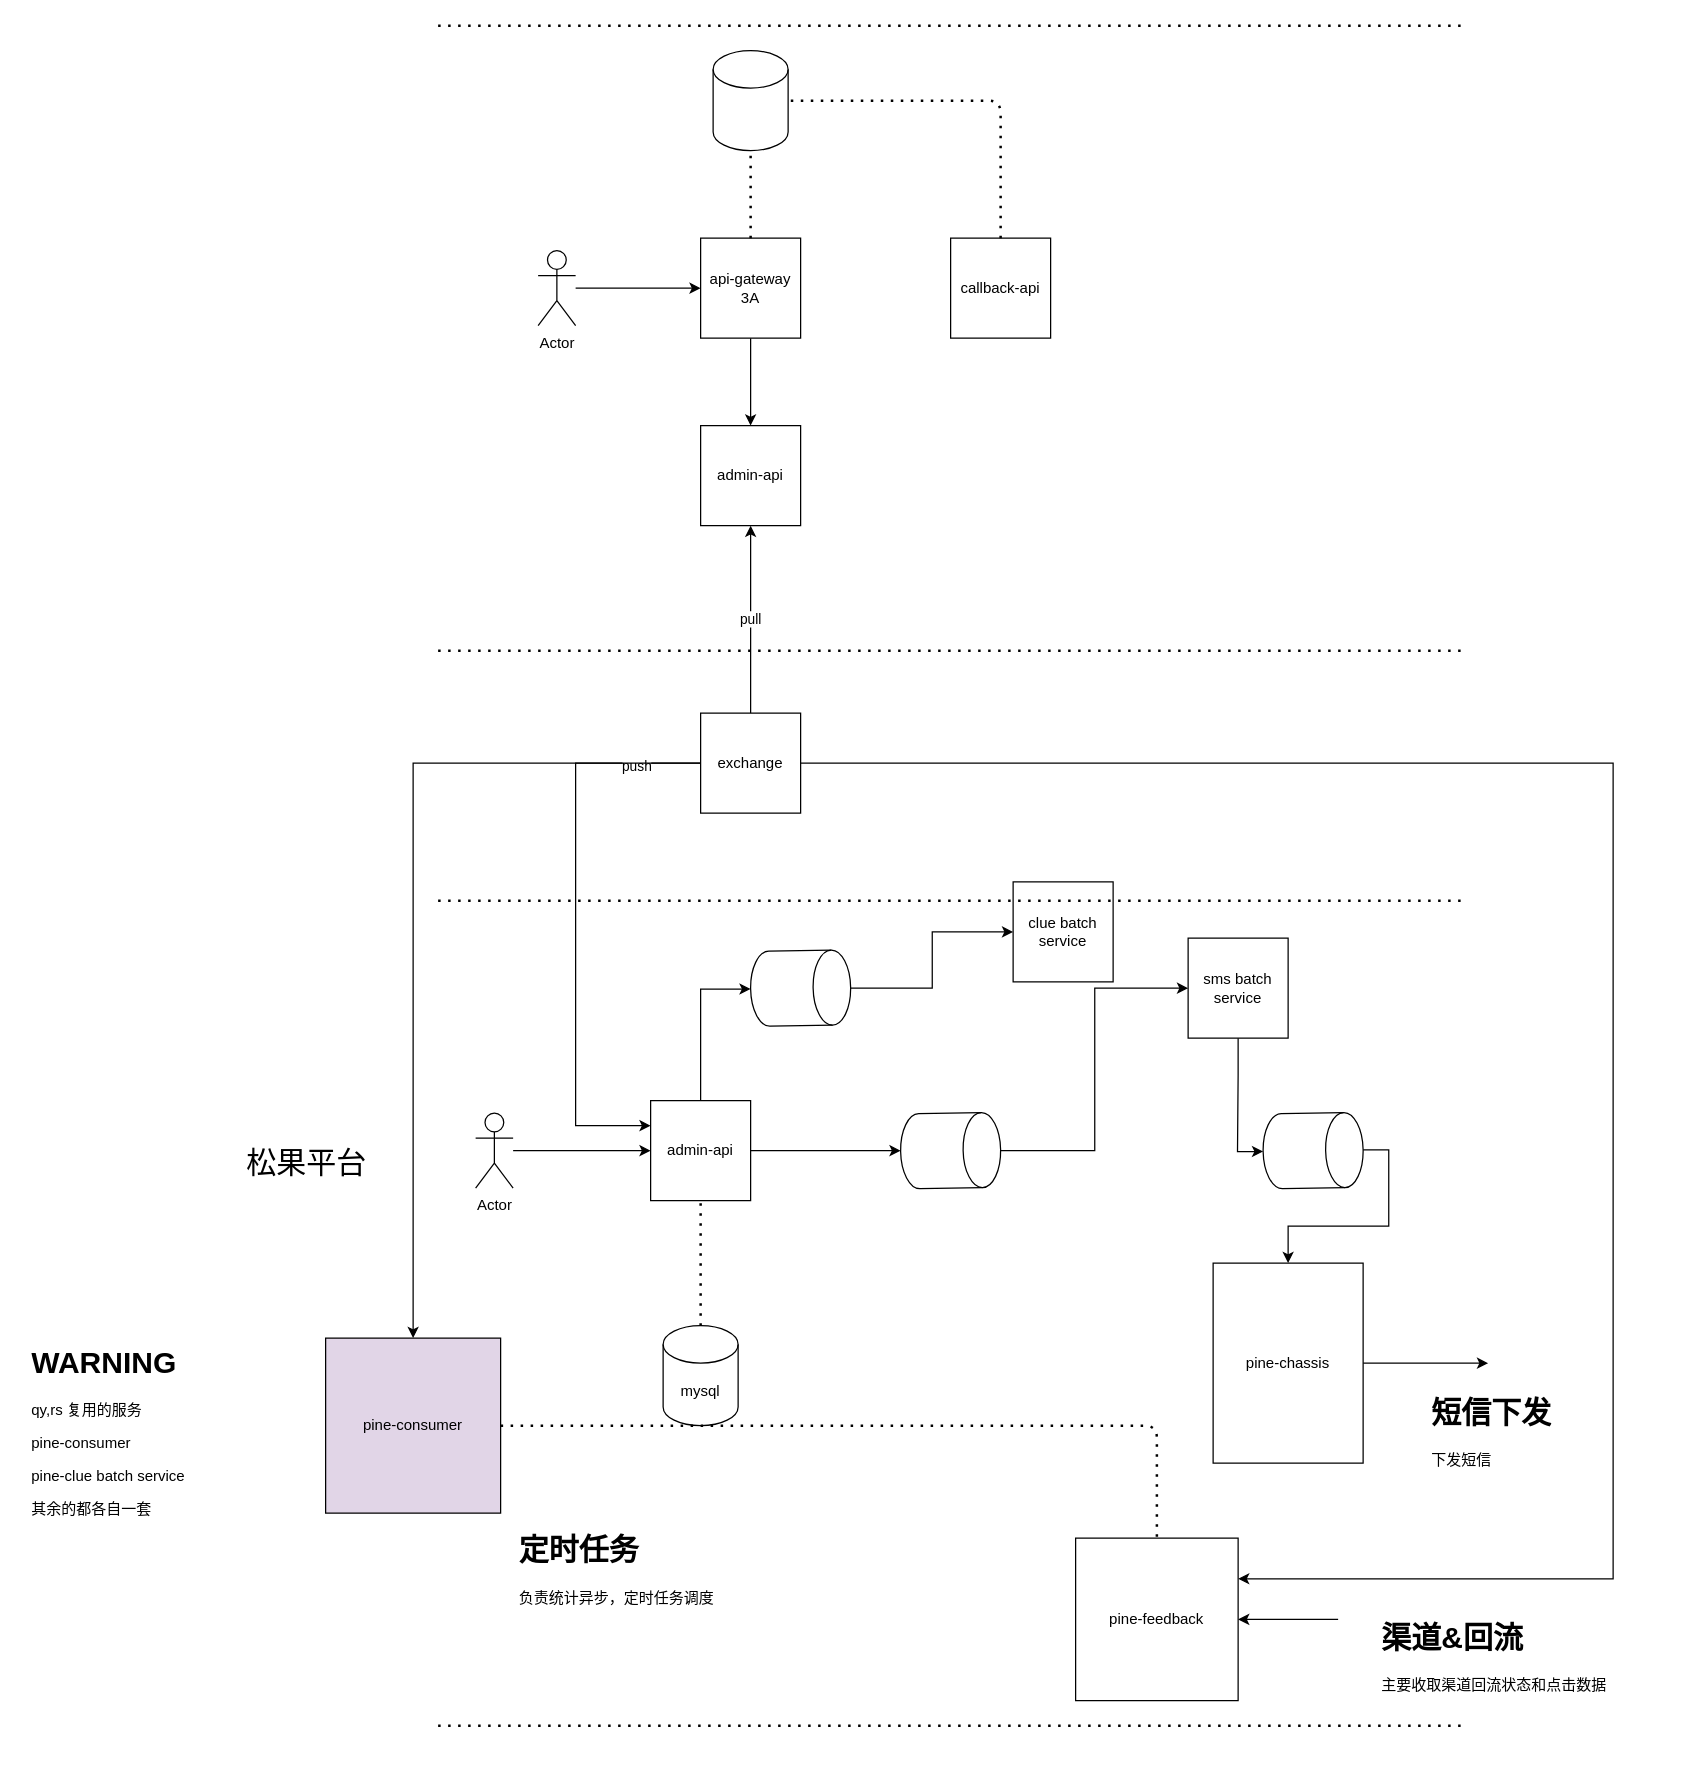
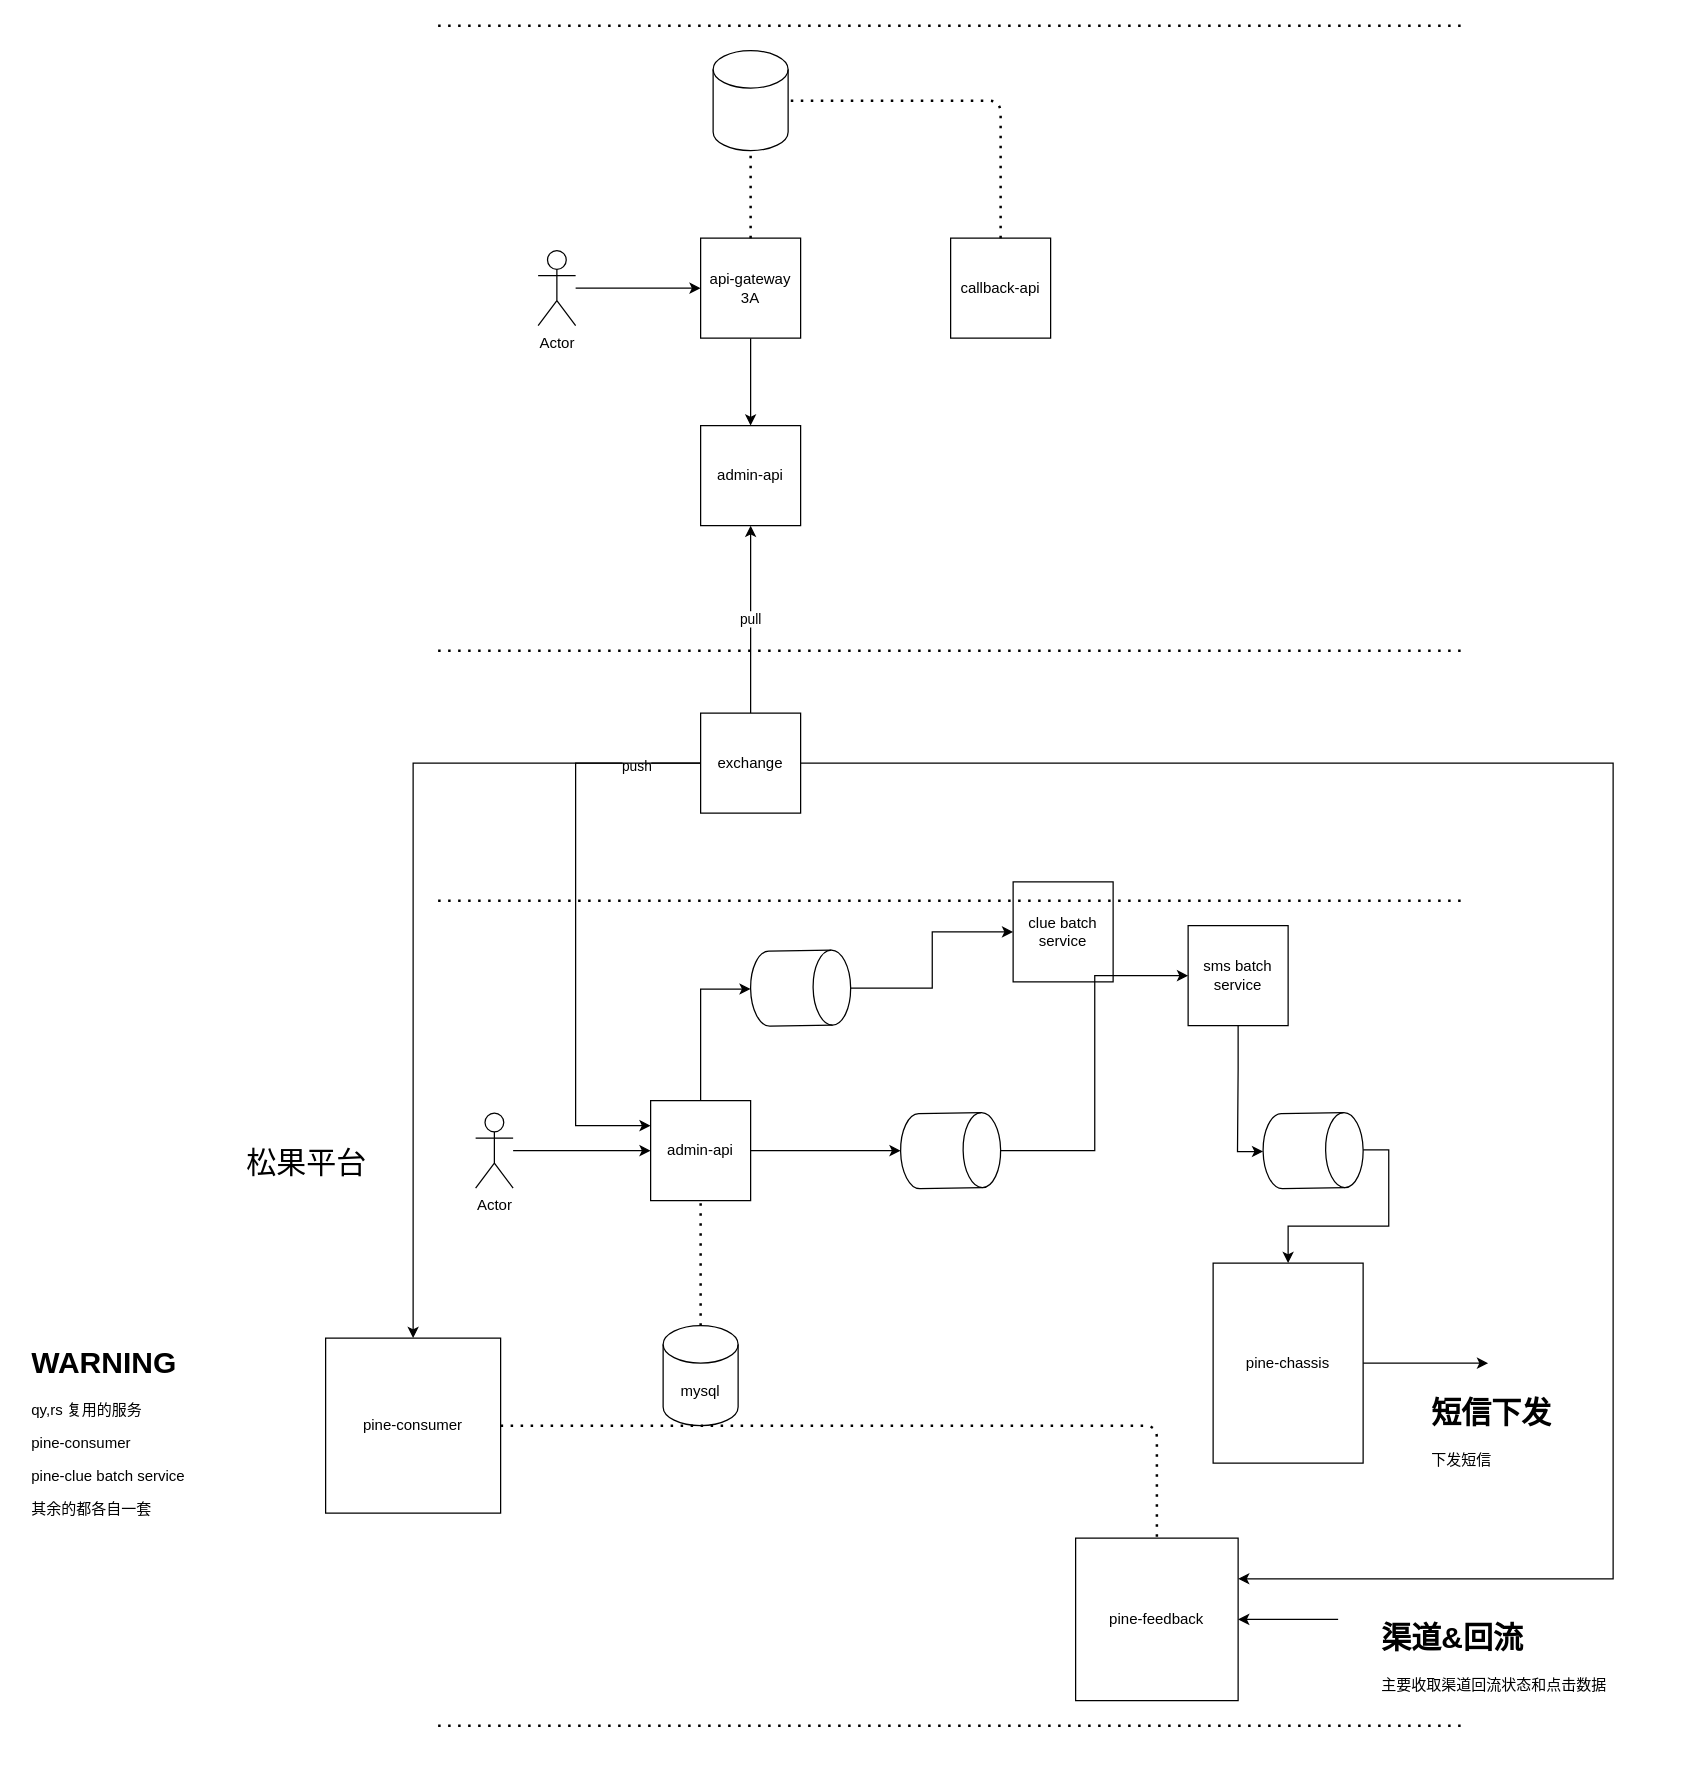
(1238, 988) -> (1238, 976)
(413, 1426) -> (413, 1426)
(632, 1601) -> none
